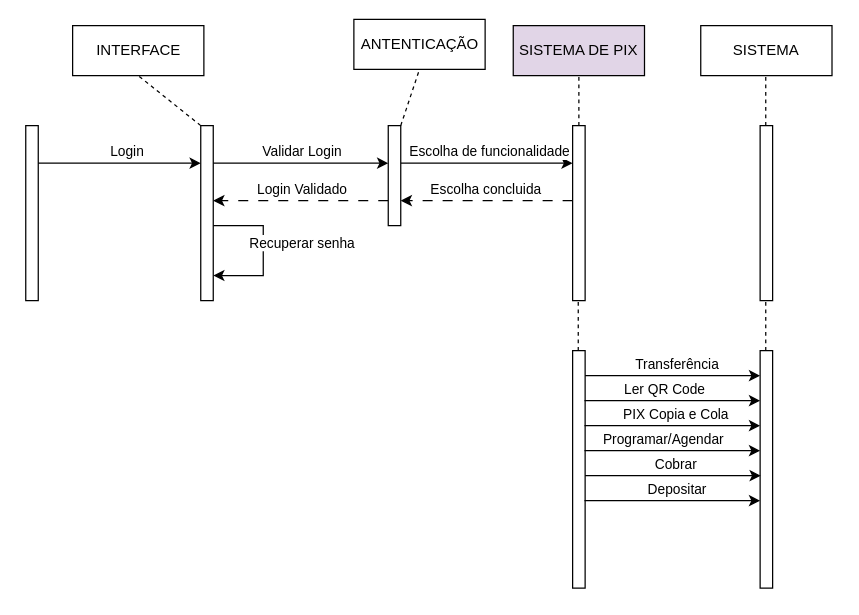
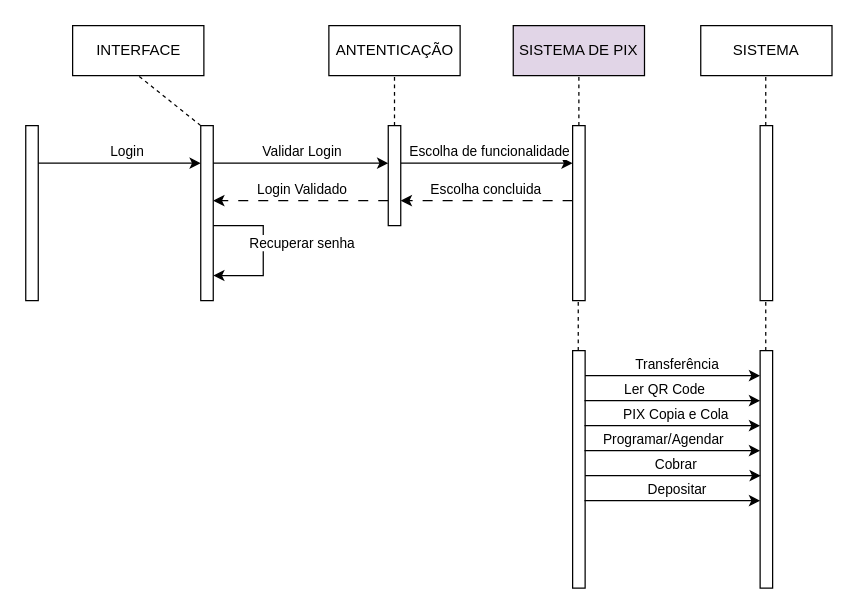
(419, 44) -> (394, 51)
